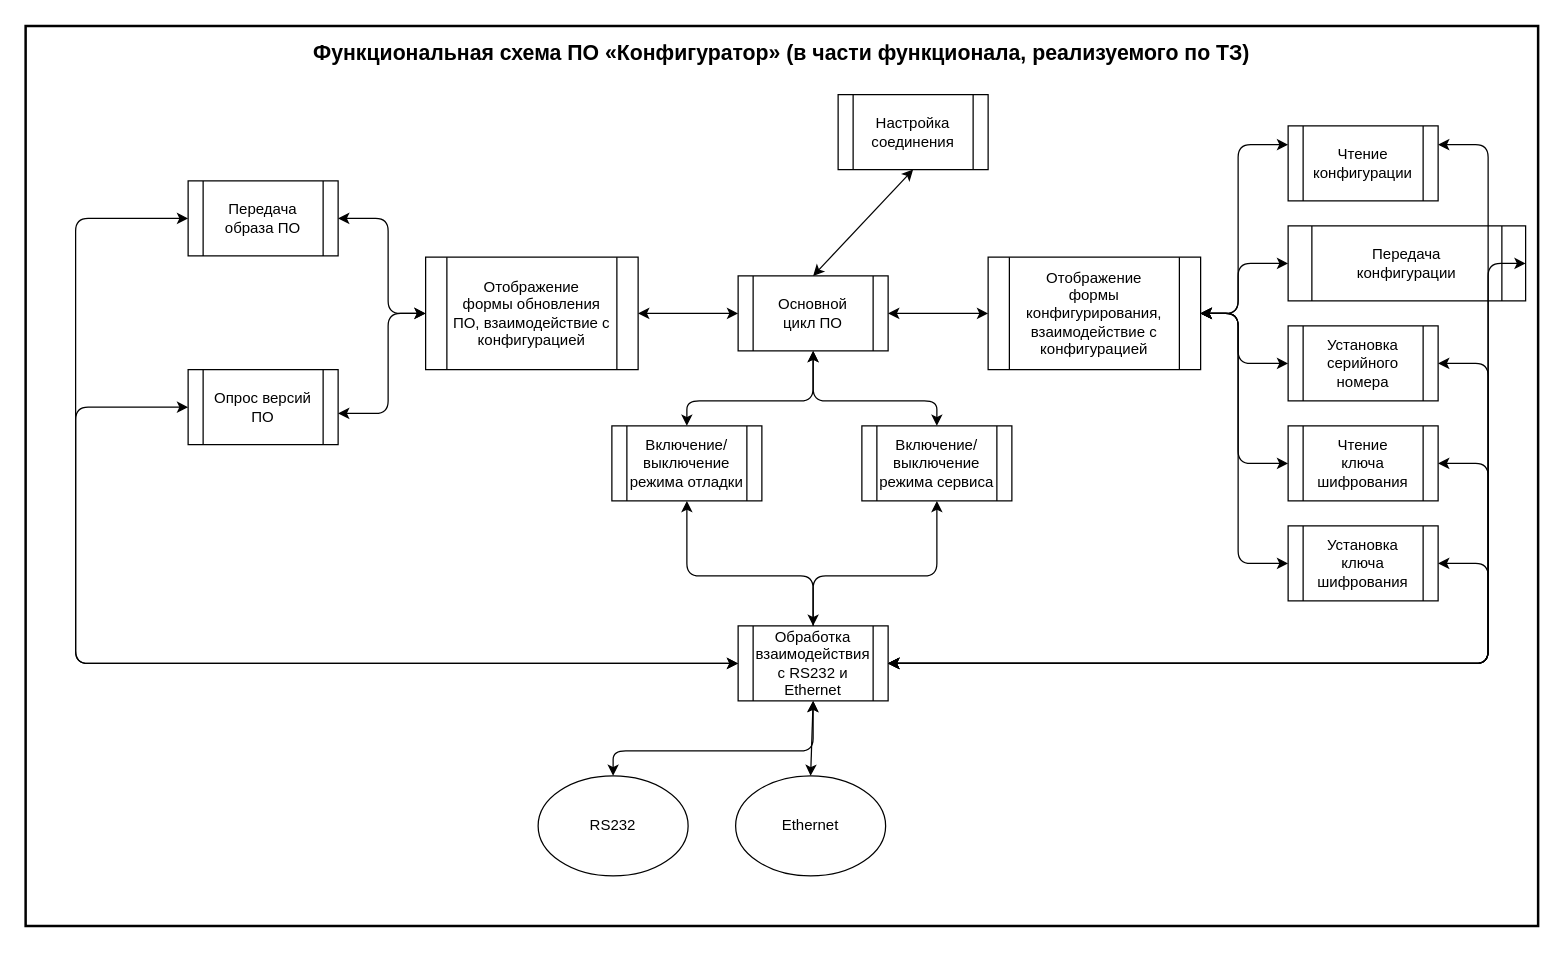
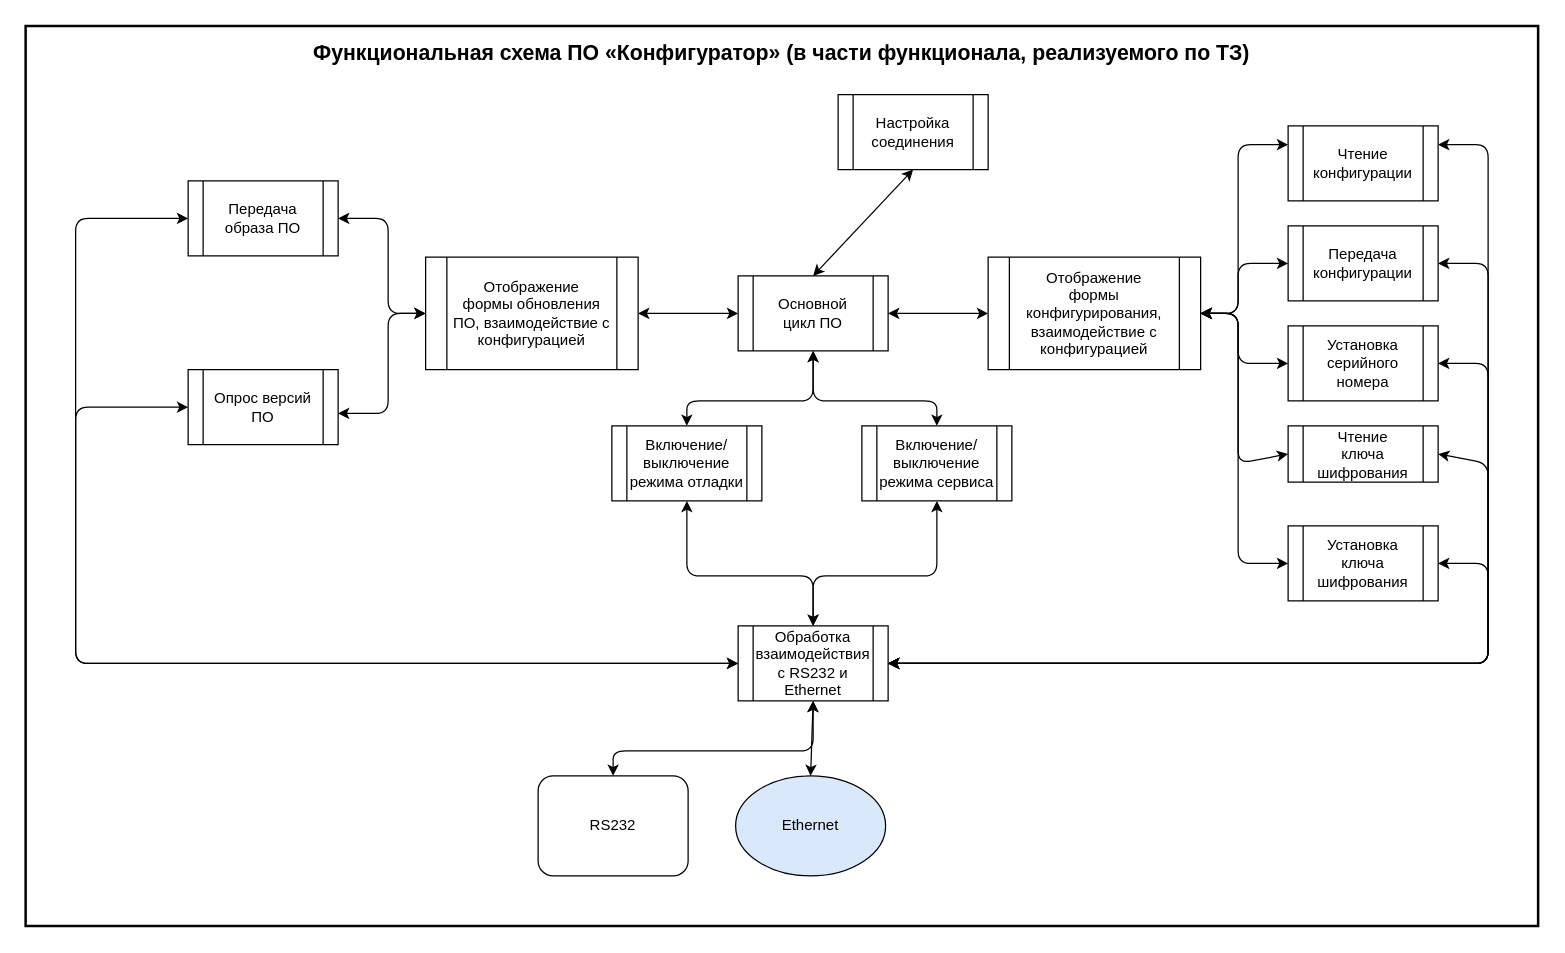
(1407, 263) -> (1363, 263)
(1363, 463) -> (1363, 454)
(813, 621) -> (813, 618)
(613, 826) -> (613, 826)
(811, 826) -> (811, 826)
